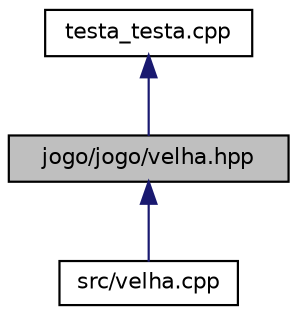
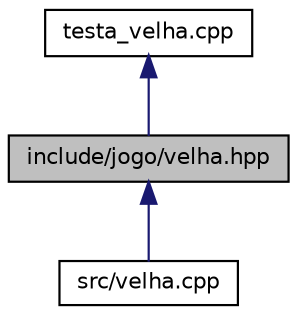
(149, 33) -> (149, 33)
(149, 159) -> (149, 159)
